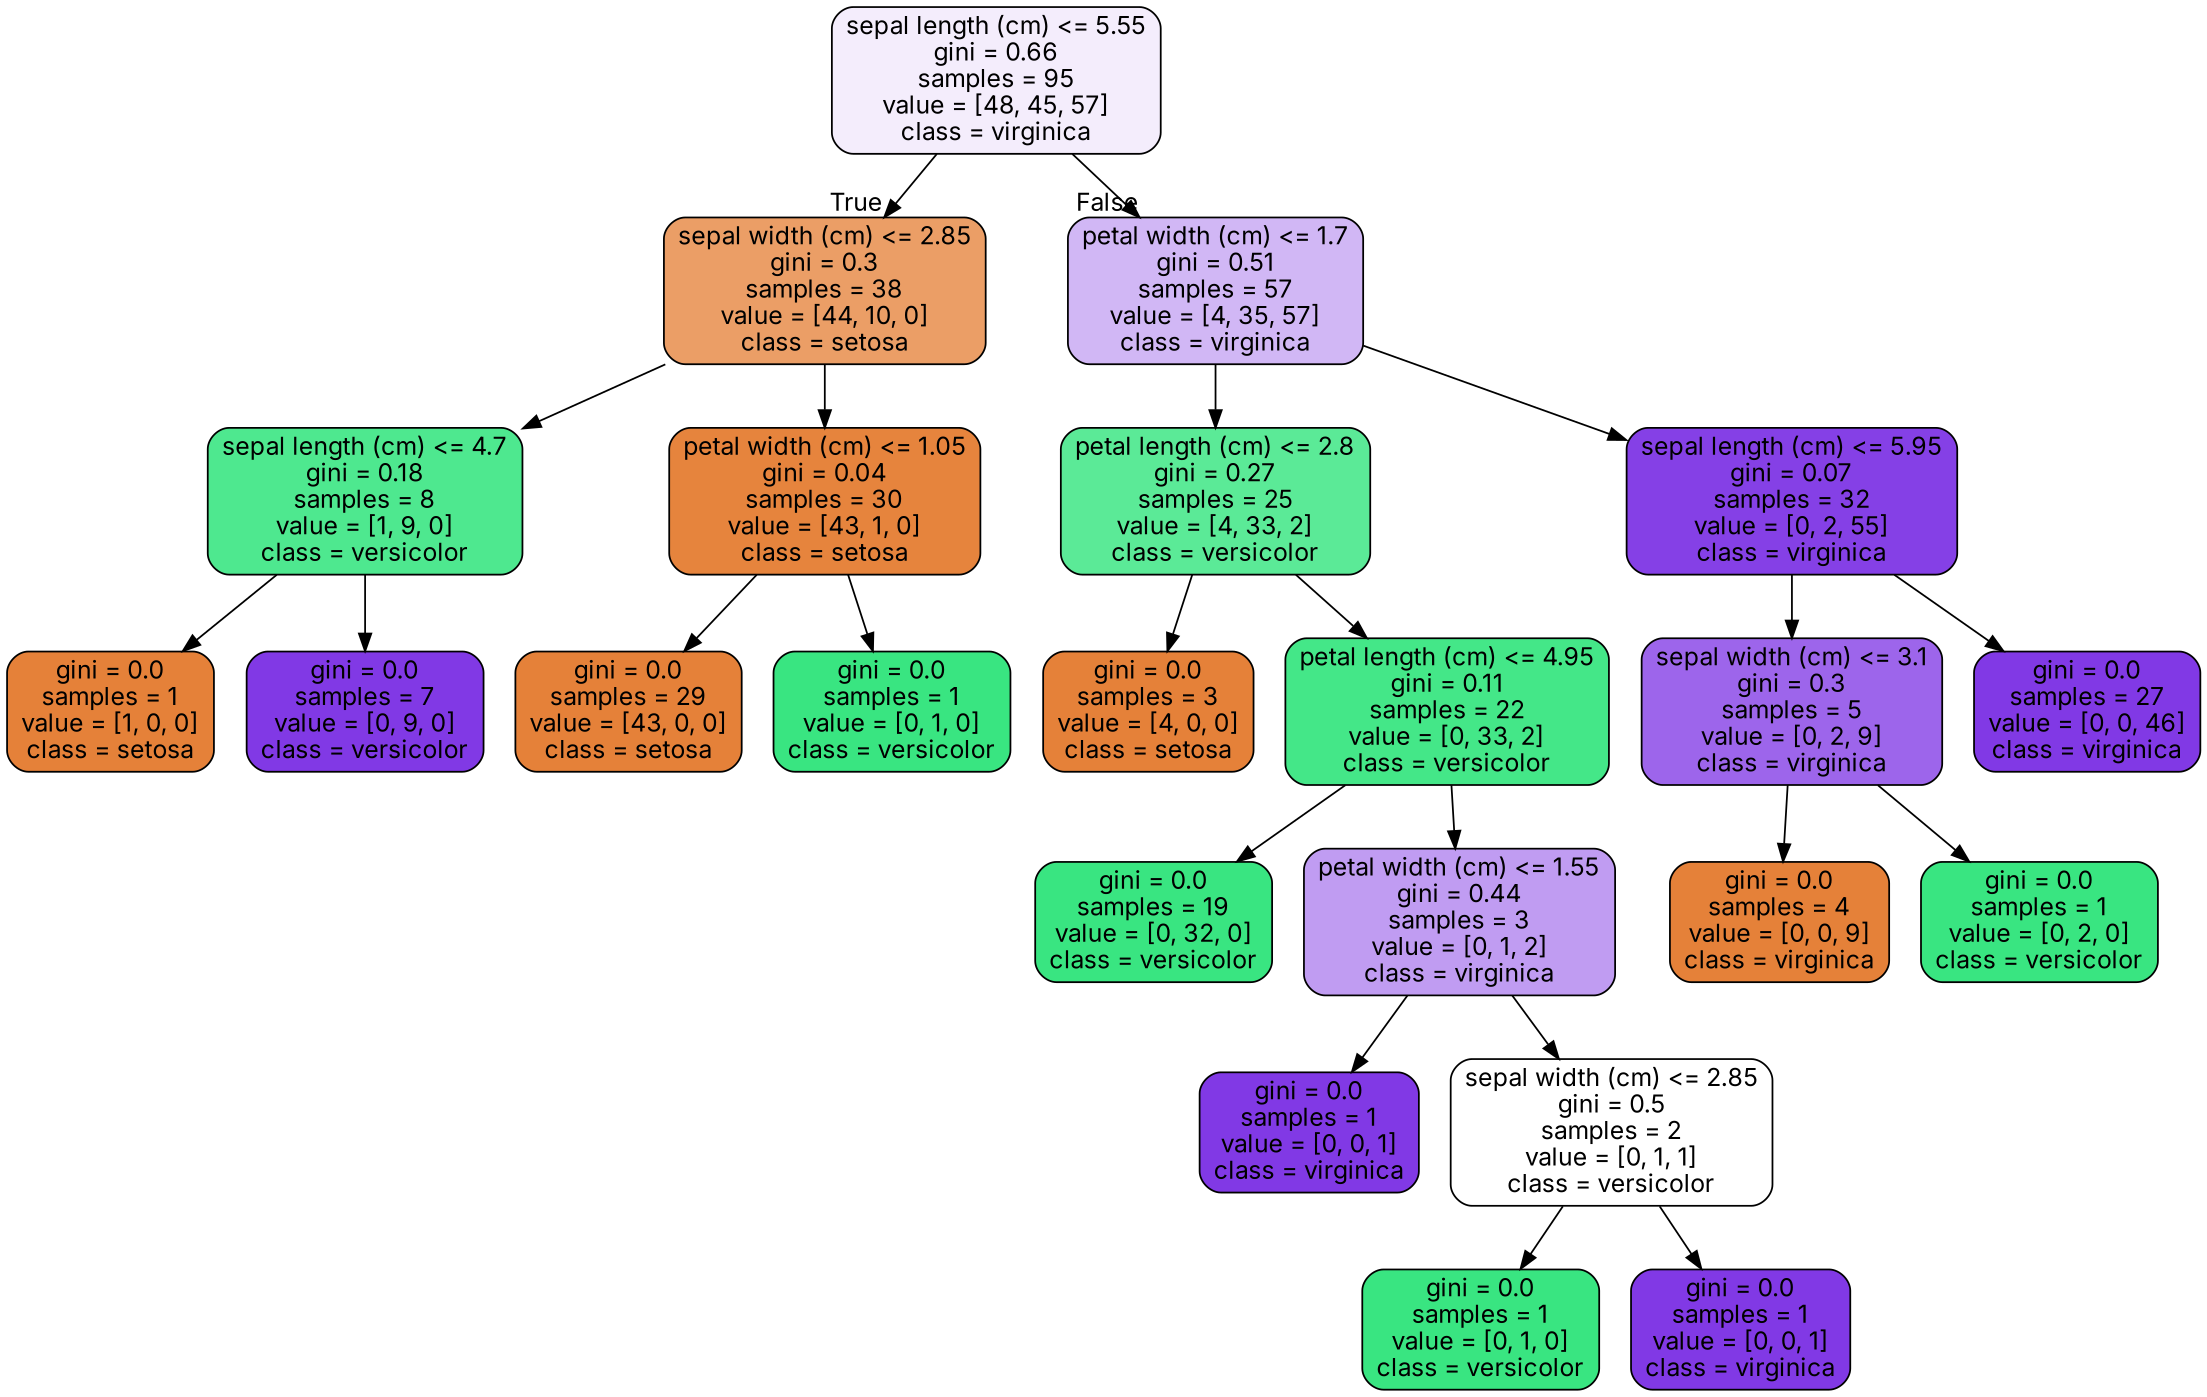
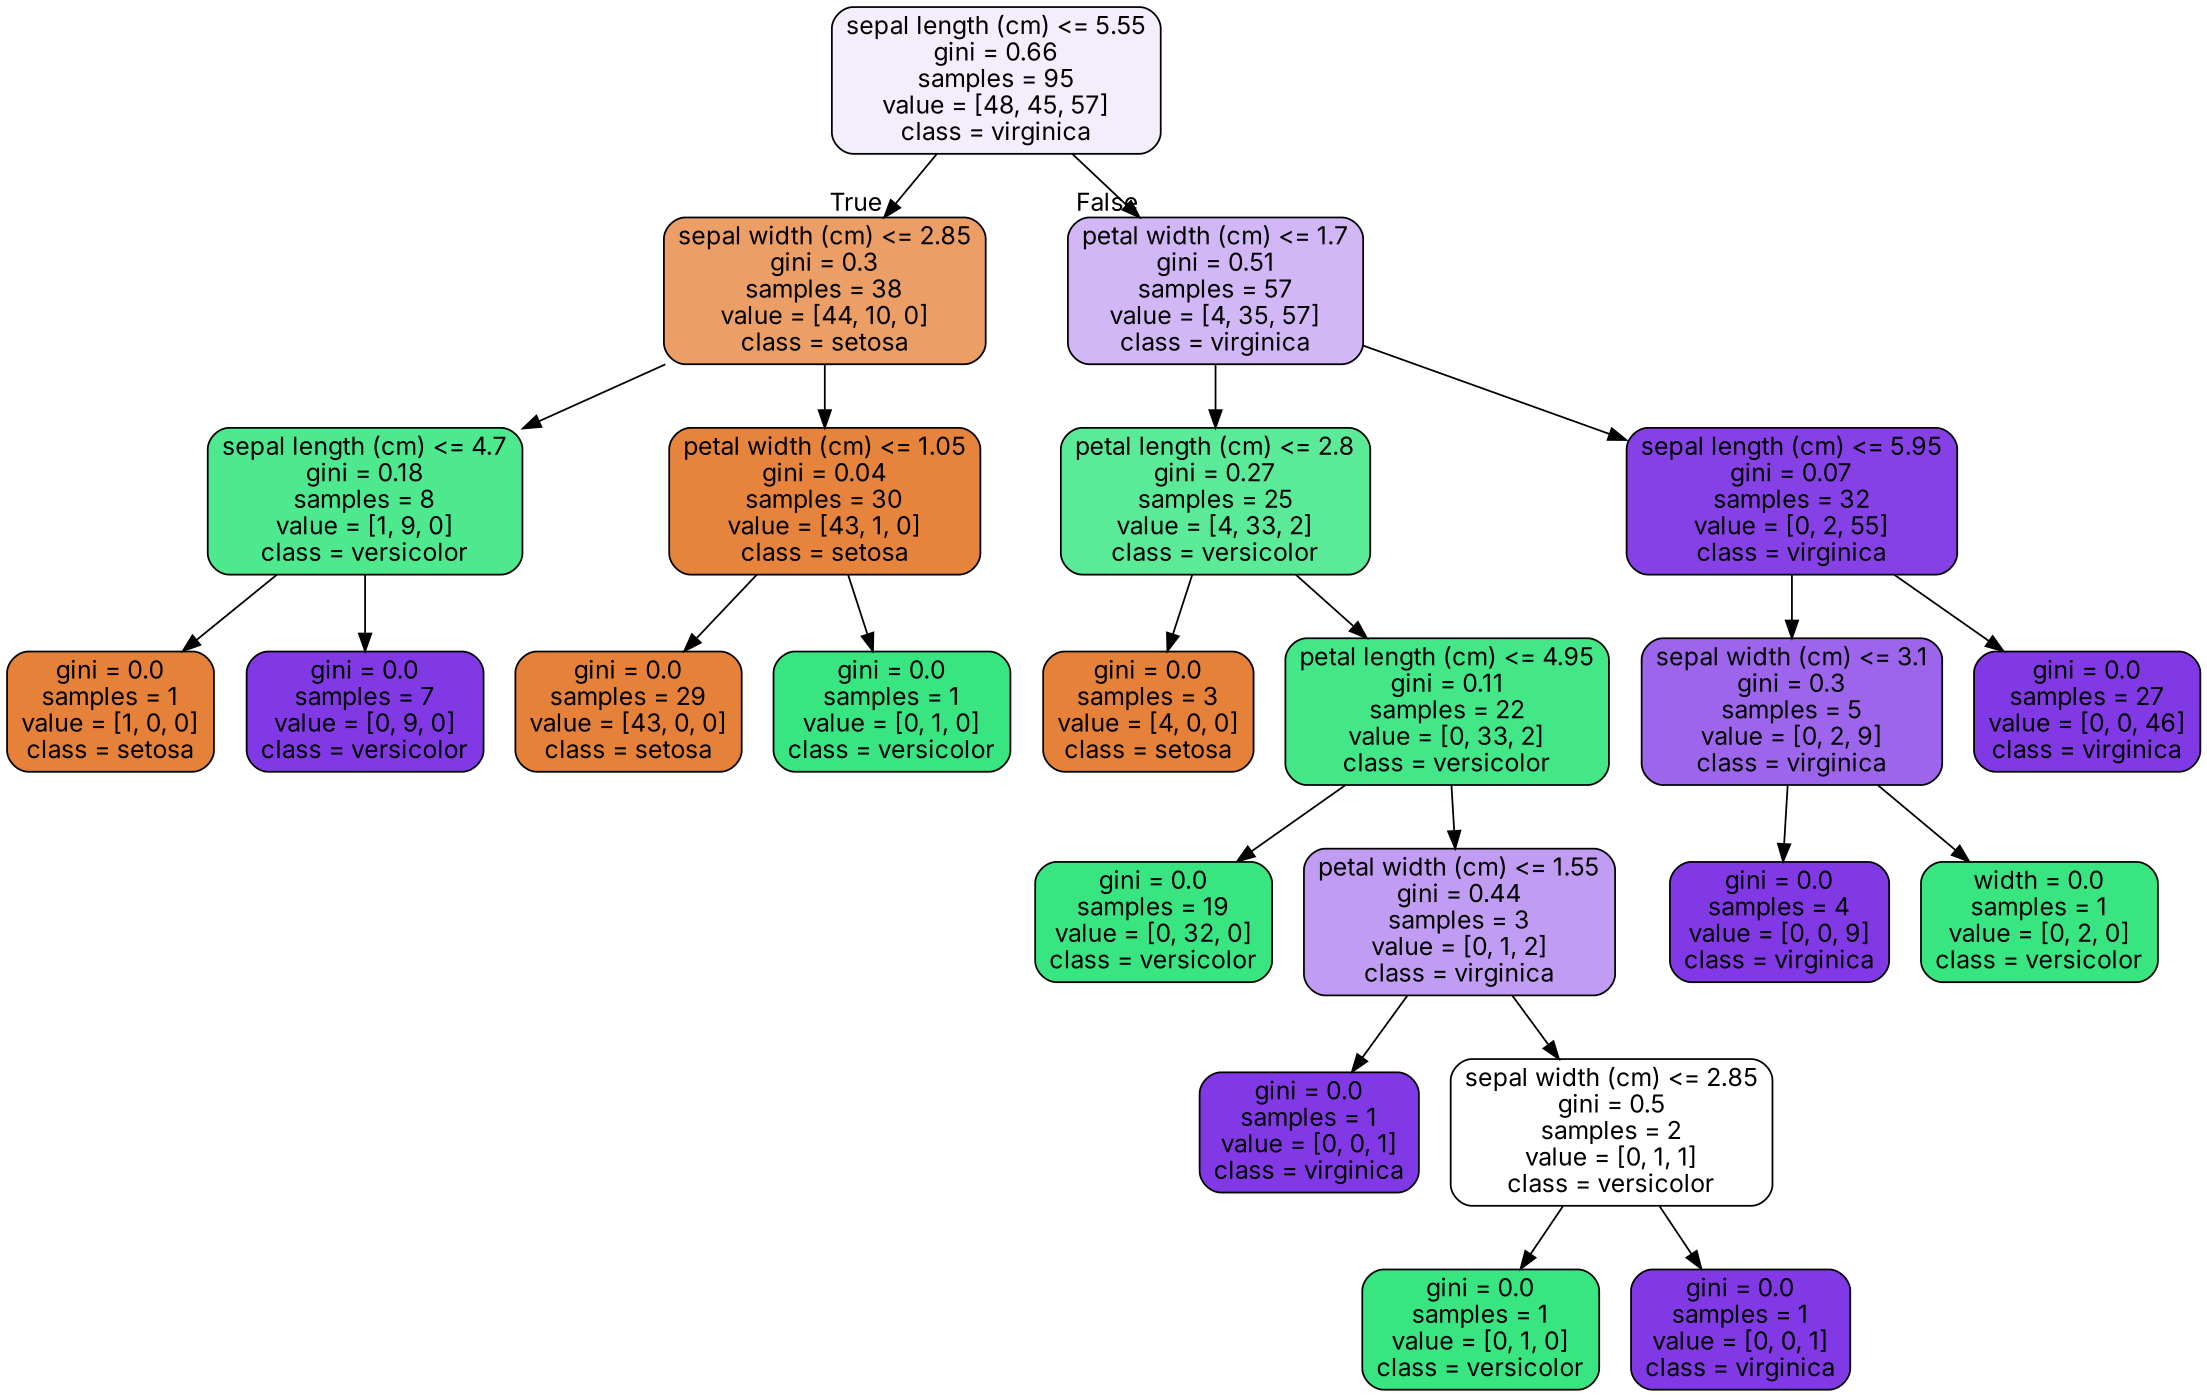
(1780, 922) -> (1780, 922)
(2039, 922) -> (2039, 922)
